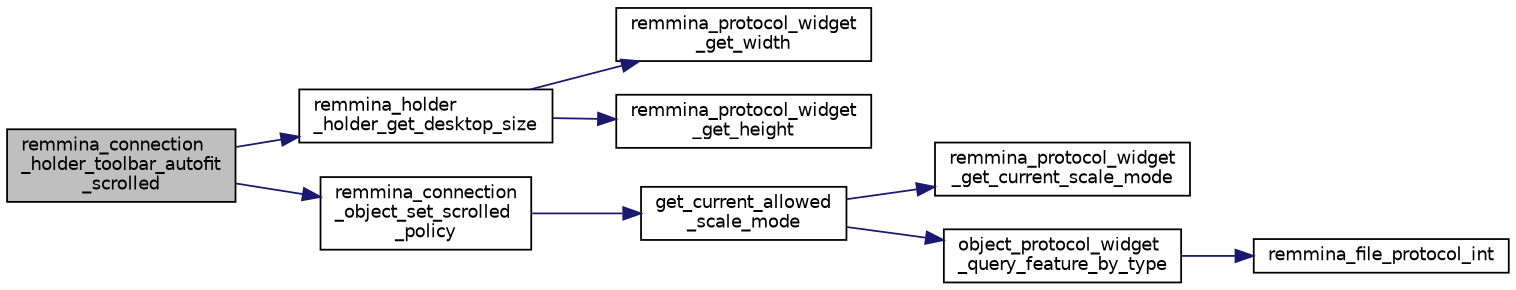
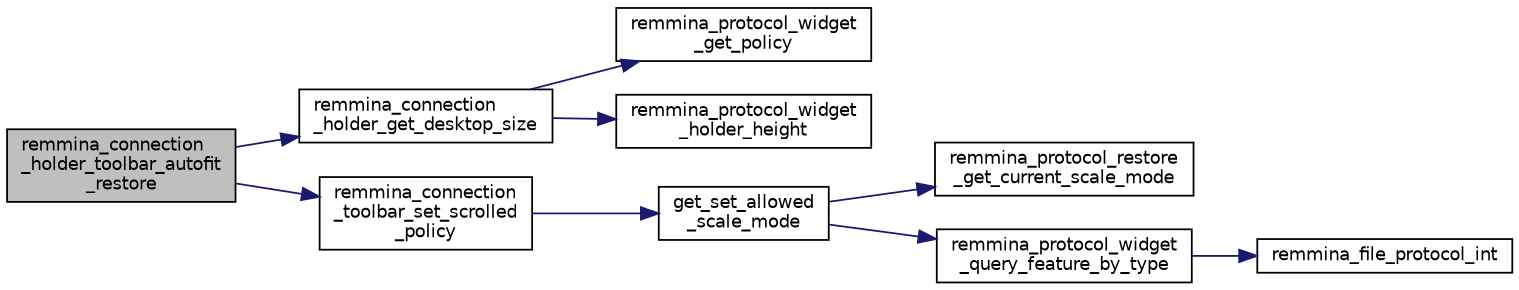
(744, 35) -> (744, 35)
(426, 116) -> (426, 116)
(744, 121) -> (744, 121)
(121, 166) -> (121, 166)
(1062, 169) -> (1064, 169)
(426, 213) -> (426, 213)
(744, 213) -> (744, 213)
(1062, 256) -> (1064, 256)
